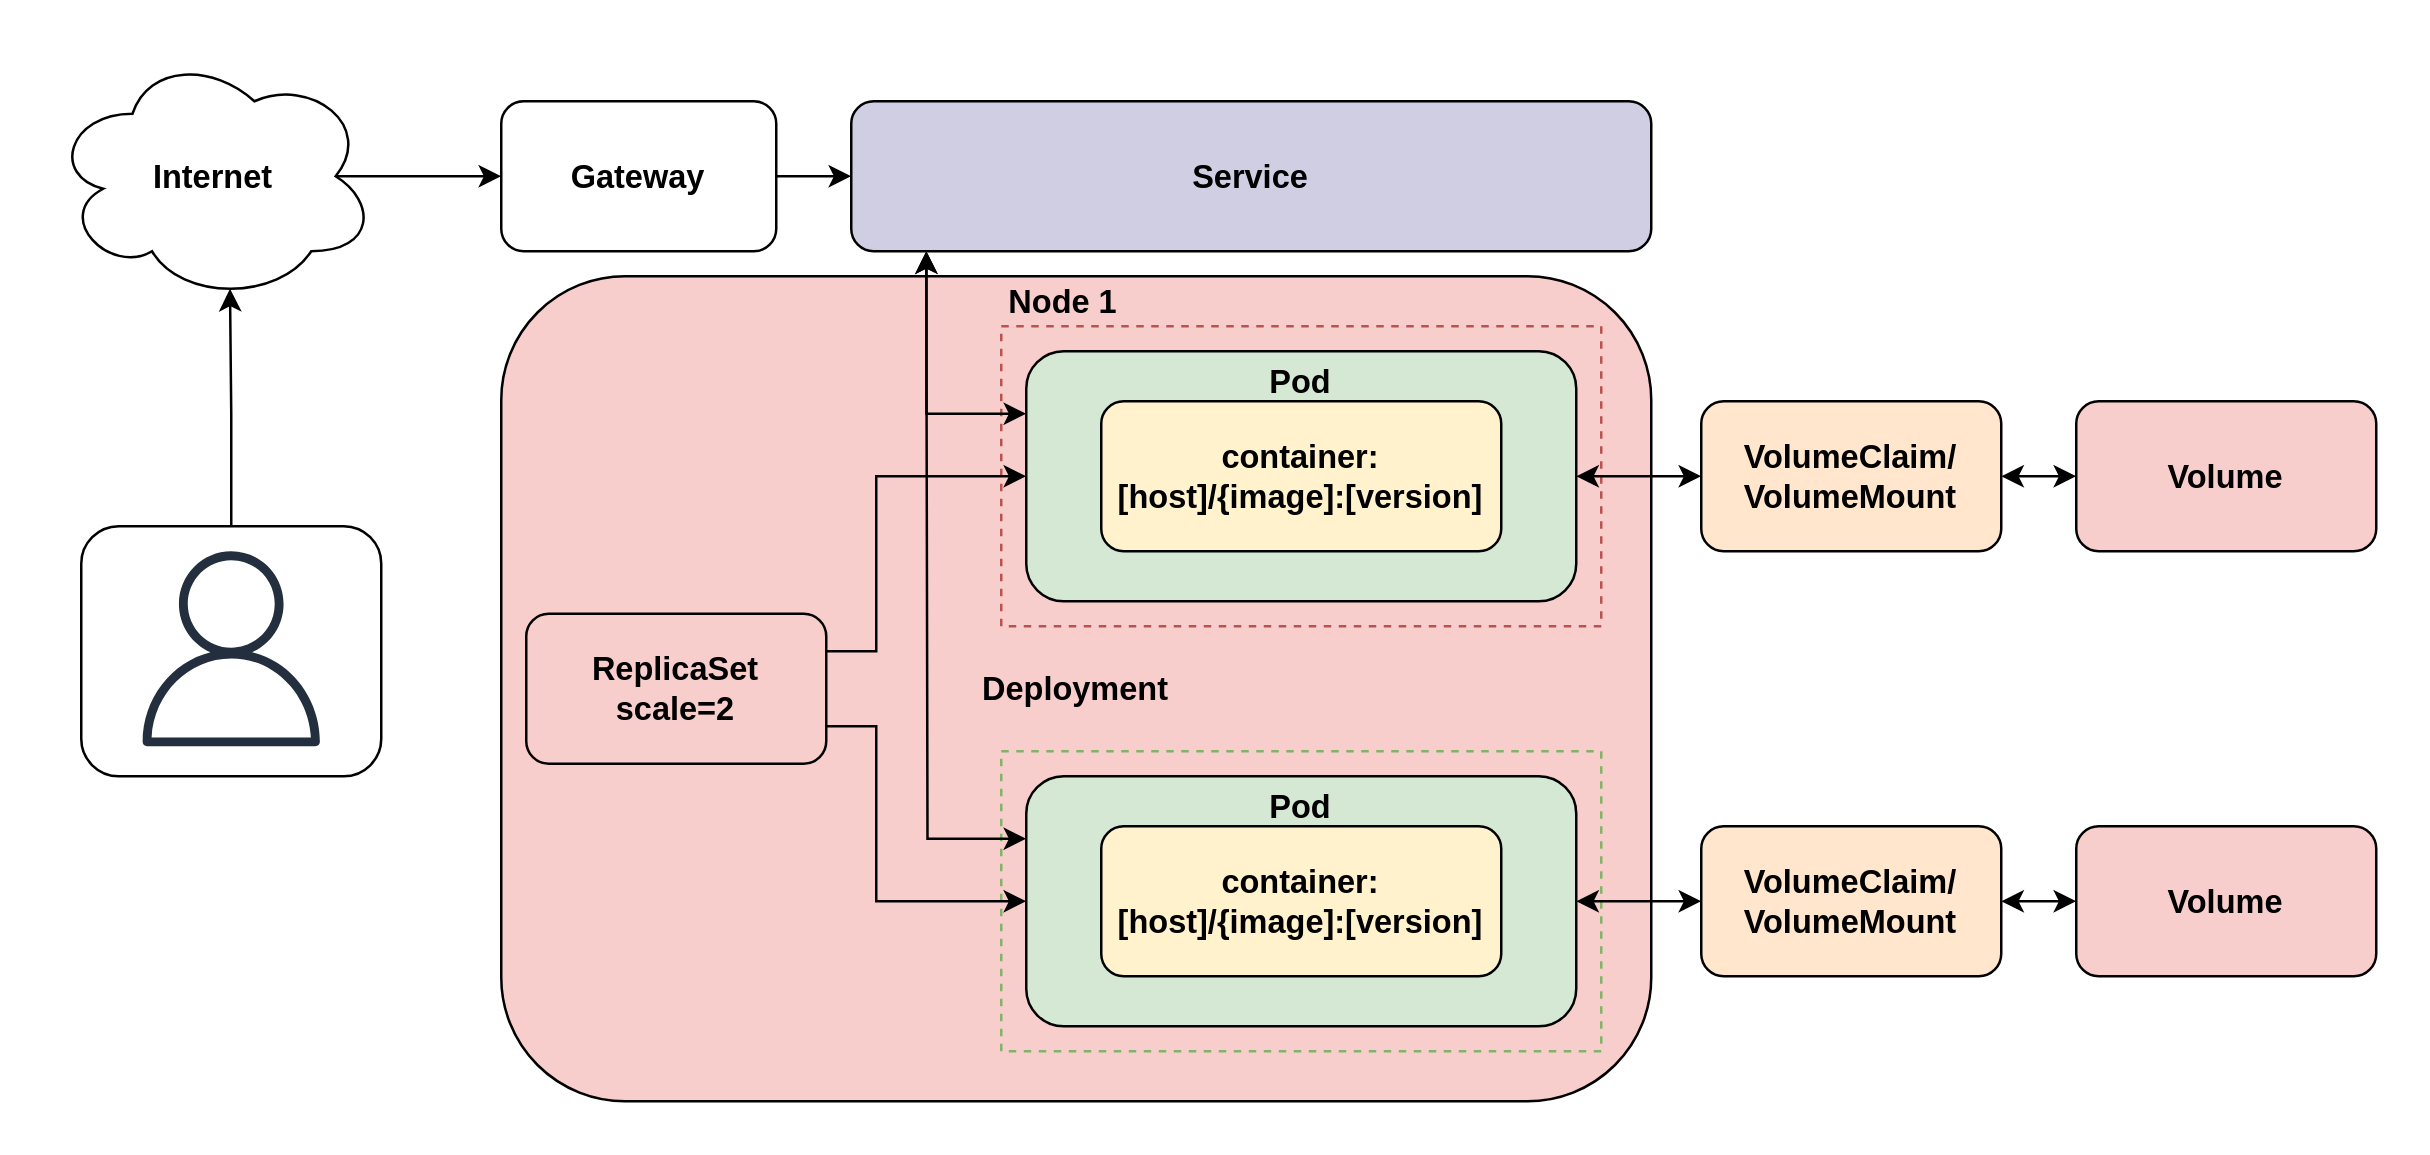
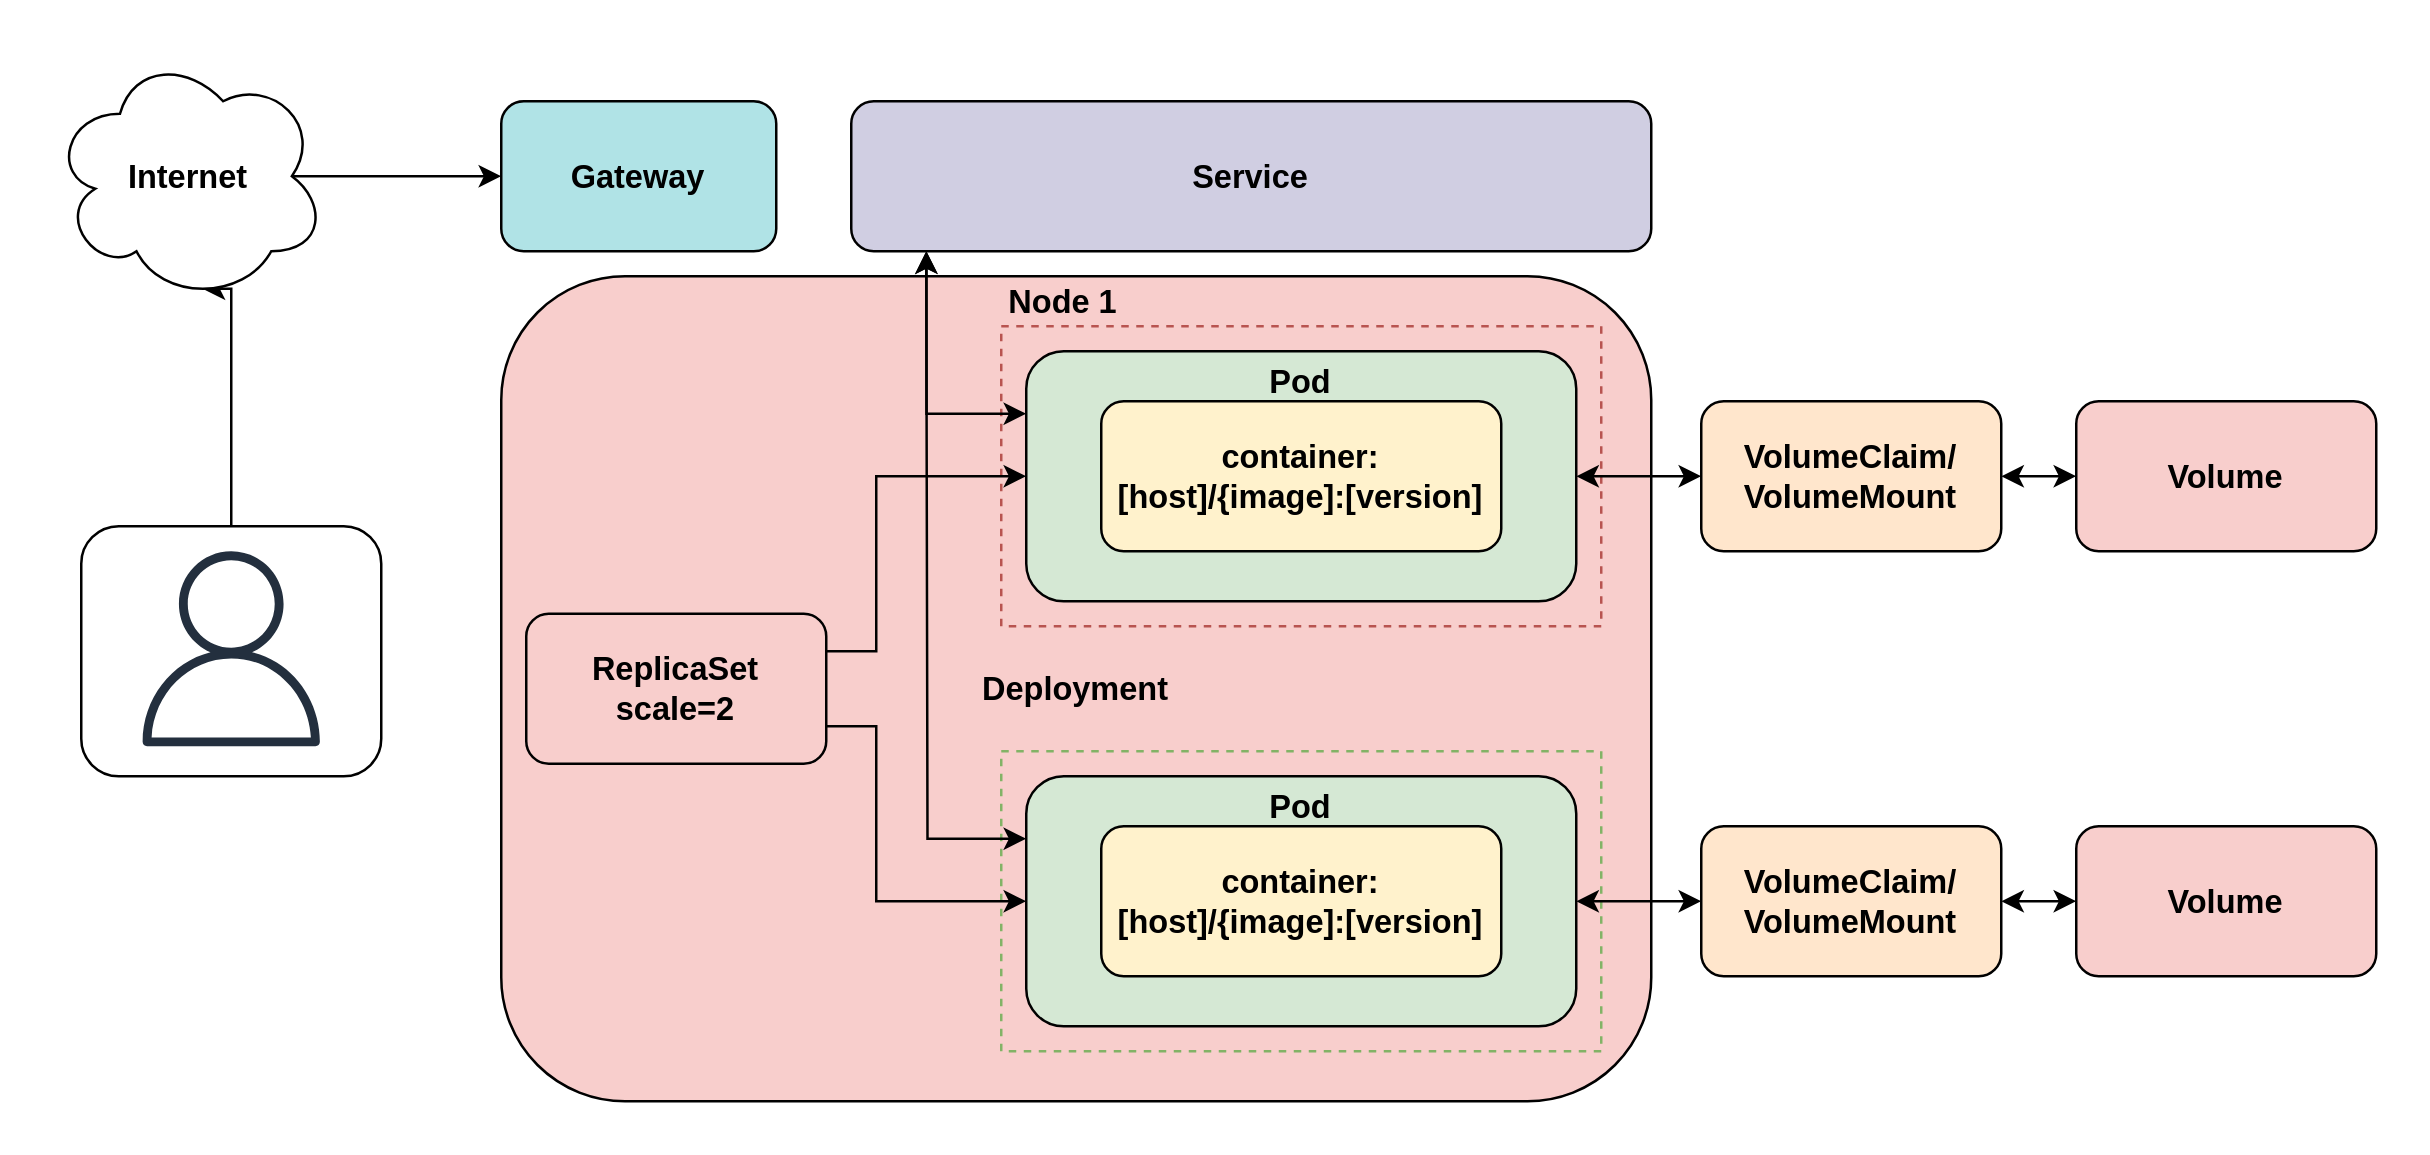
(214, 176) -> (189, 176)
(639, 176) -> (639, 176)
(822, 176) -> none
